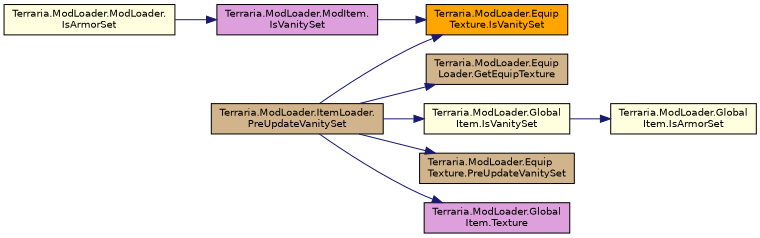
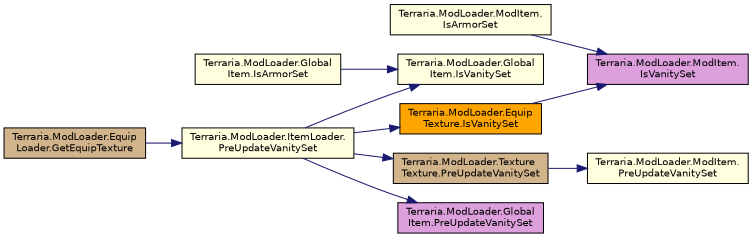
(89, 20) -> (471, 20)
(397, 20) -> (564, 95)
(392, 95) -> (159, 143)
(297, 119) -> (268, 143)
(585, 119) -> (364, 69)
(497, 168) -> (471, 168)
none -> (668, 168)
(497, 218) -> (471, 218)
